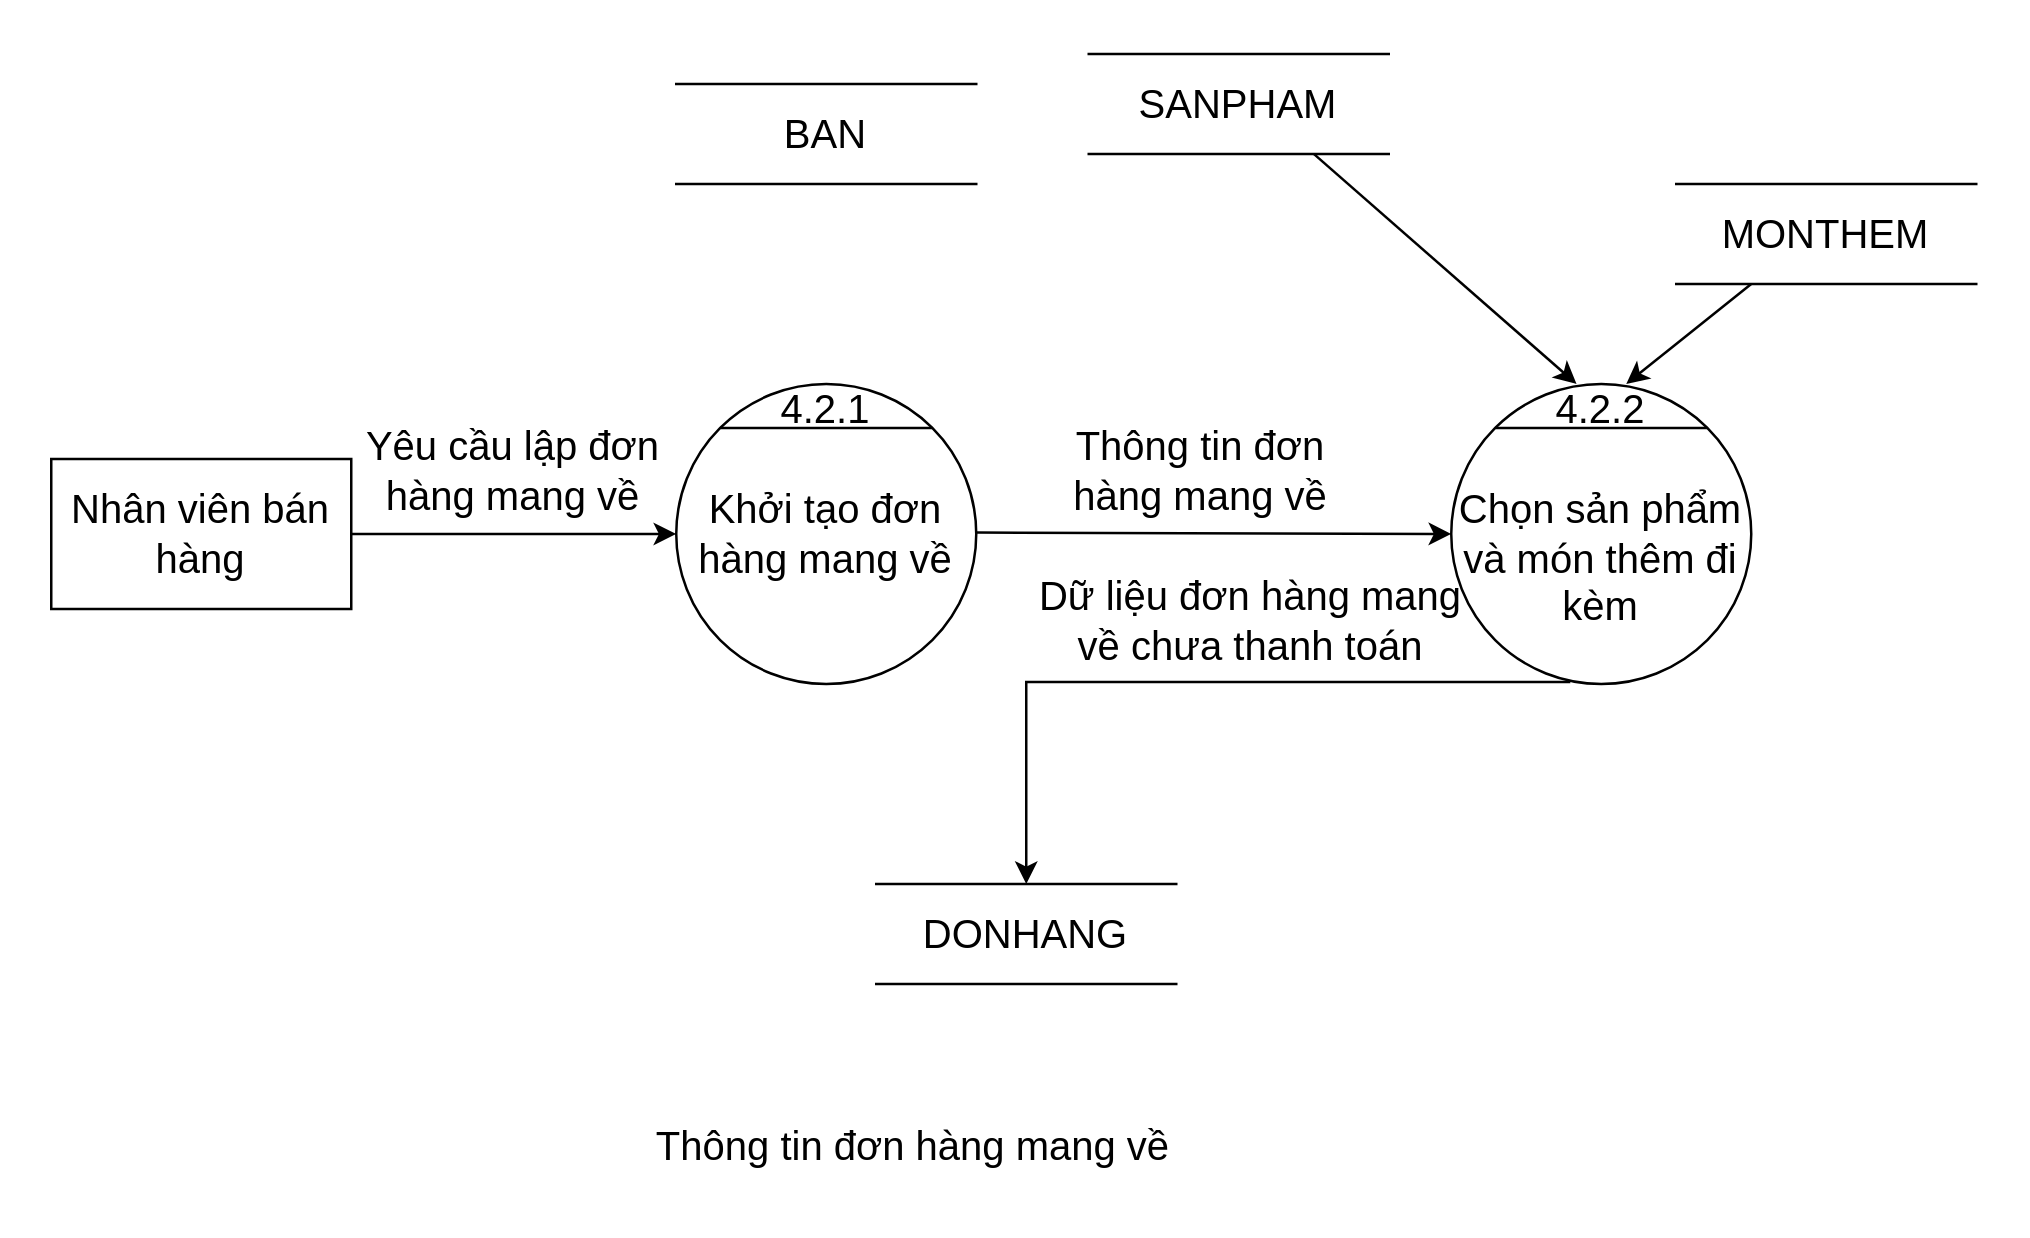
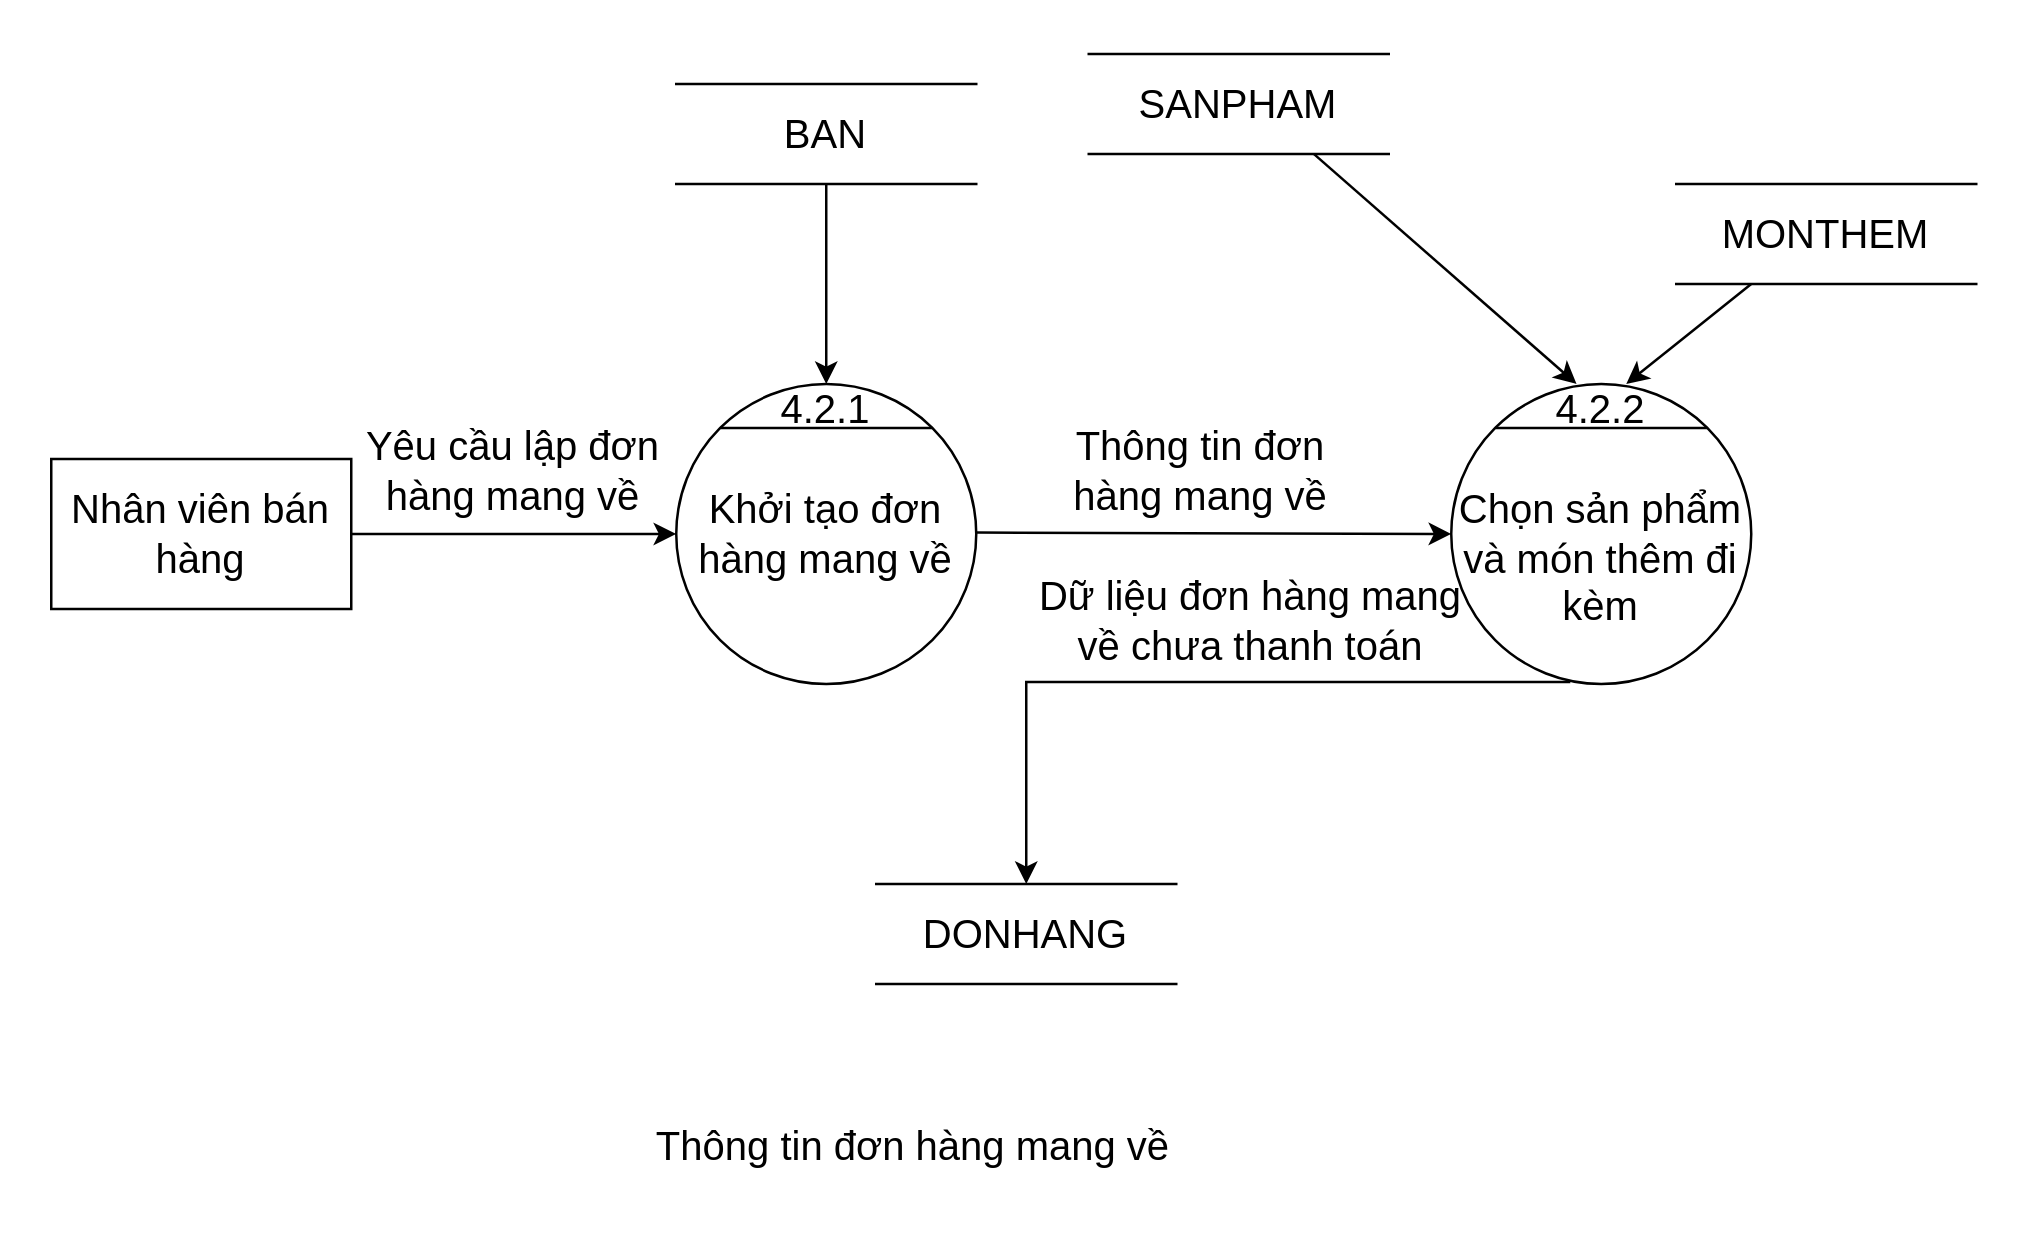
none -> (826, 277)
